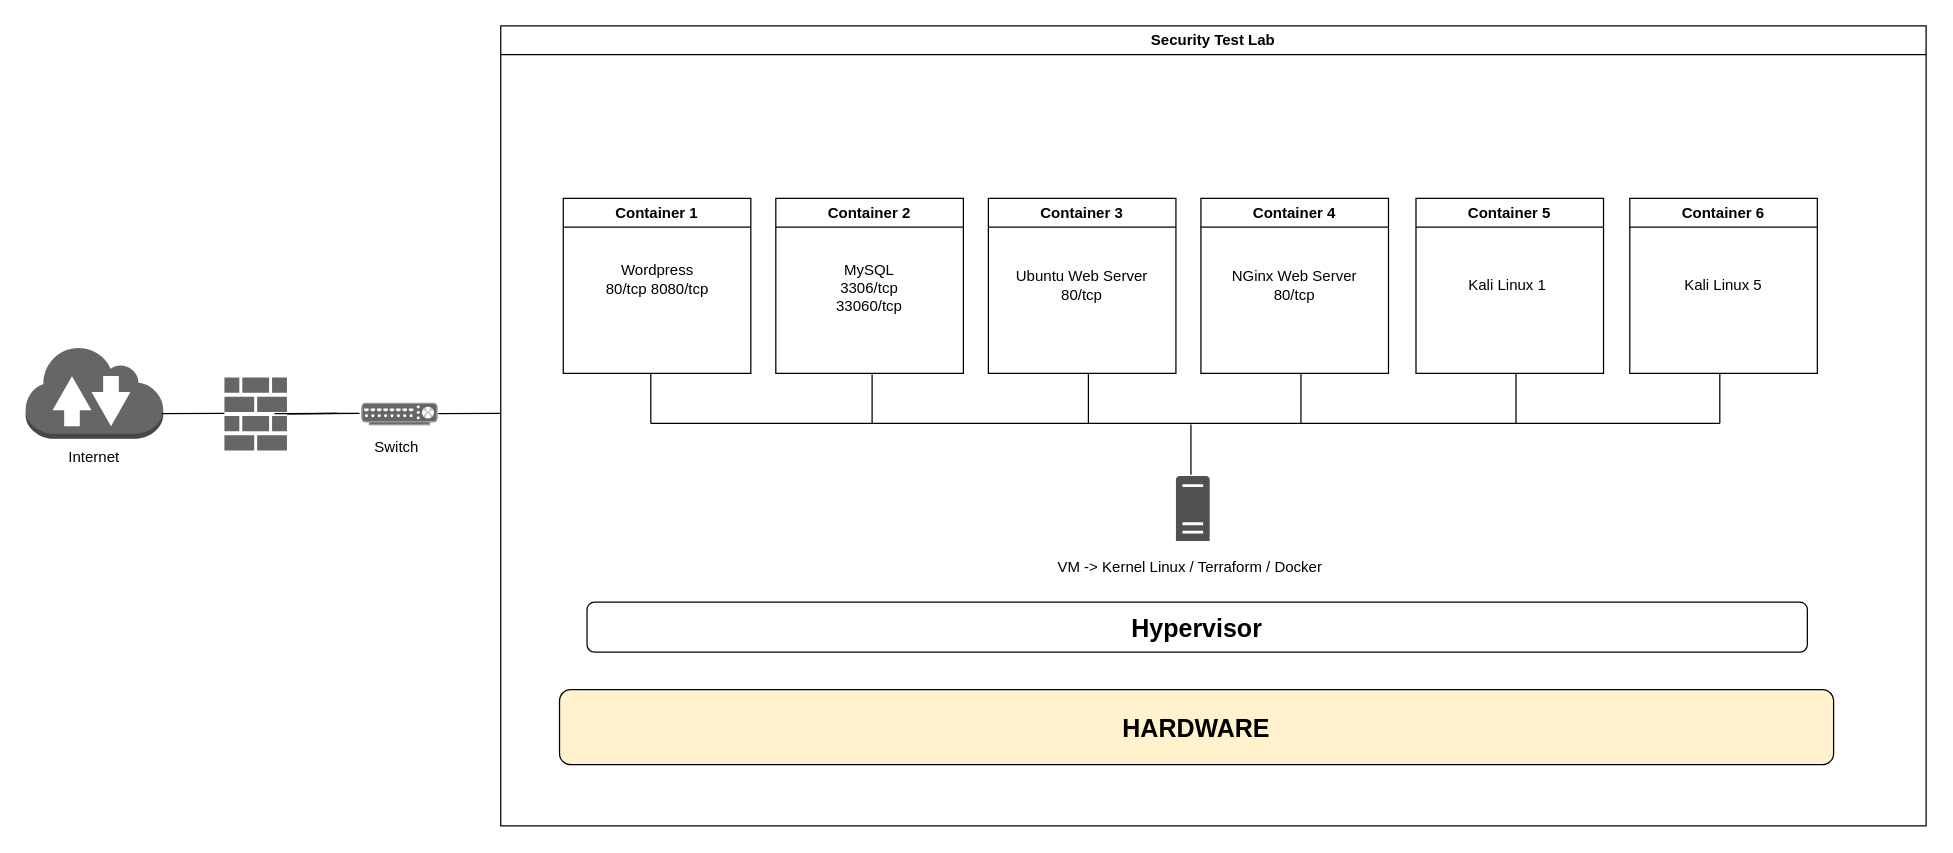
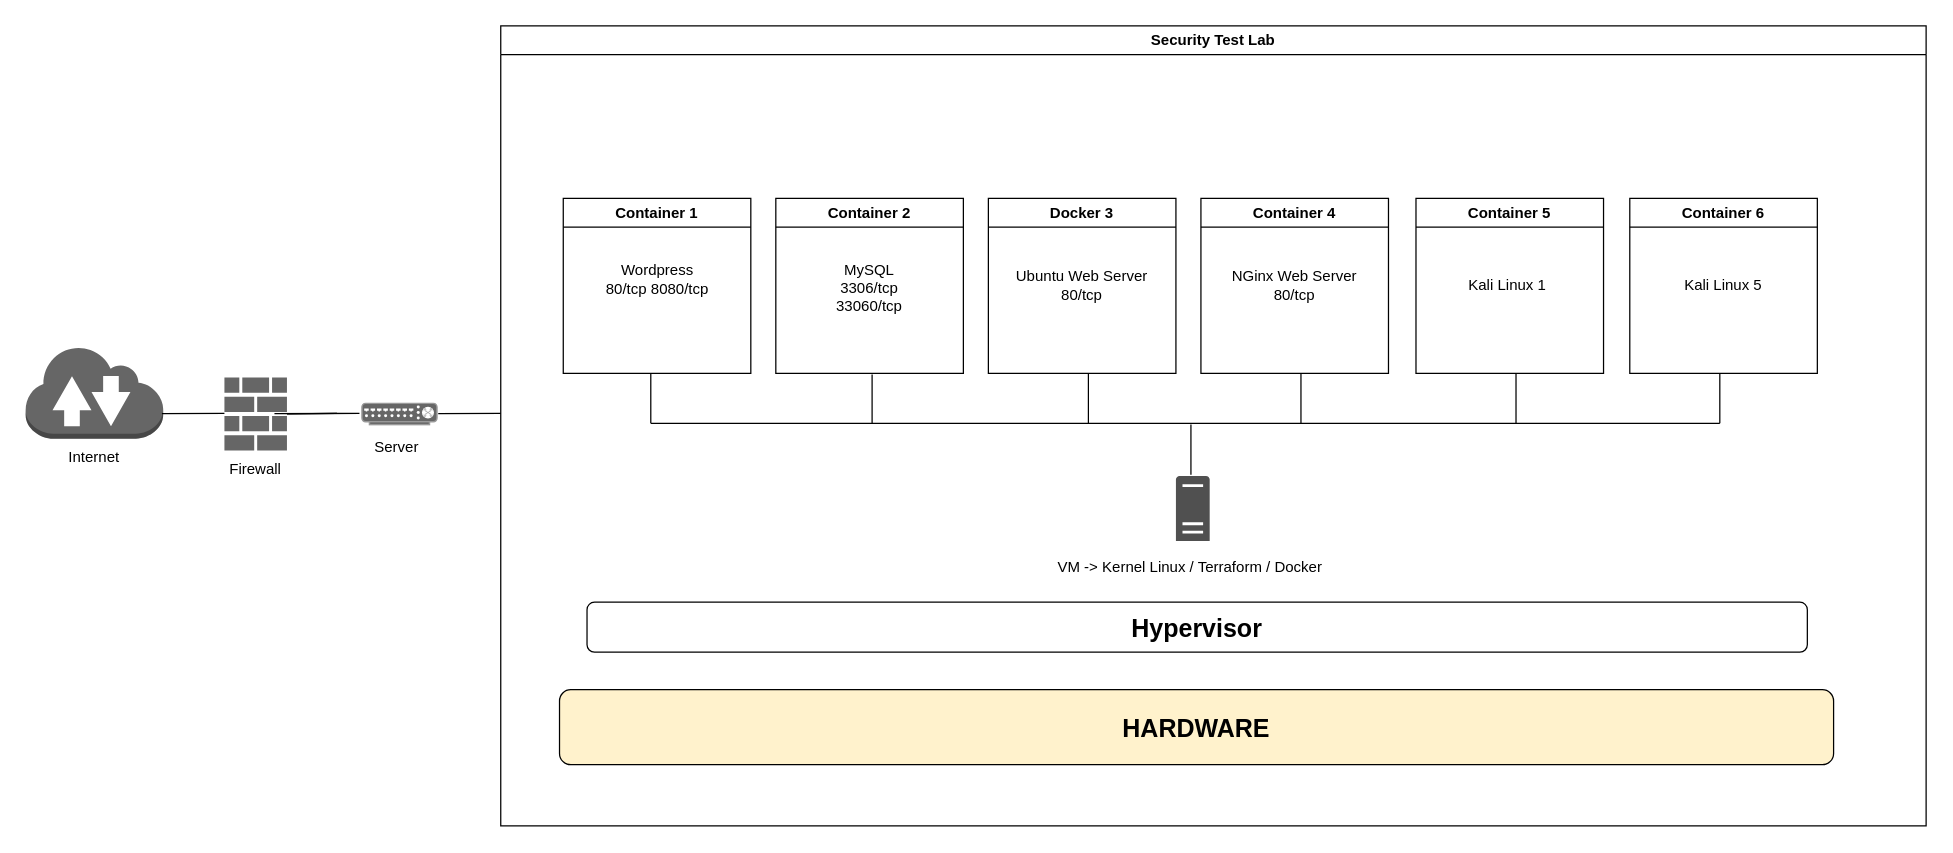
(1082, 213) -> (1082, 213)
(397, 447) -> (397, 447)
none -> (256, 469)
